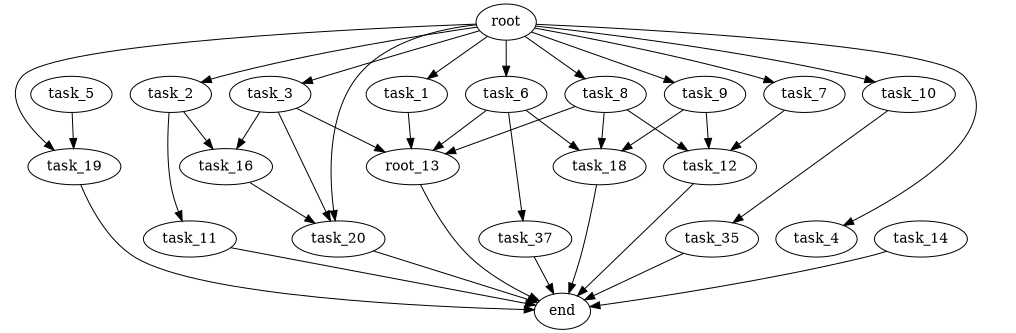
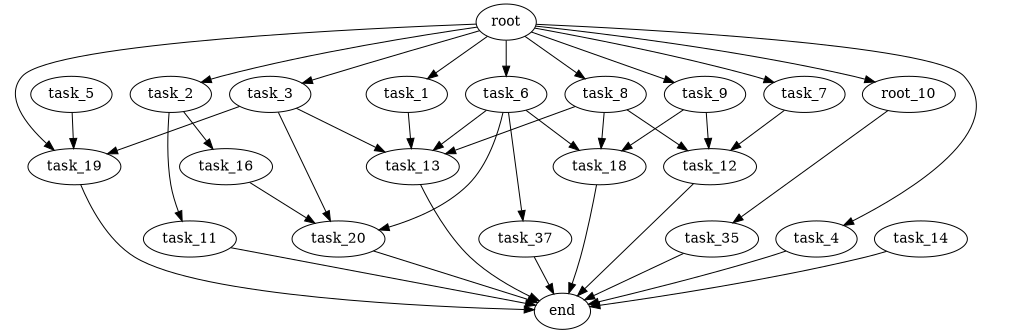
(356, 79) -> (464, 188)
(909, 94) -> (909, 94)
(251, 126) -> (178, 128)
(413, 167) -> (413, 167)
none -> (693, 278)
